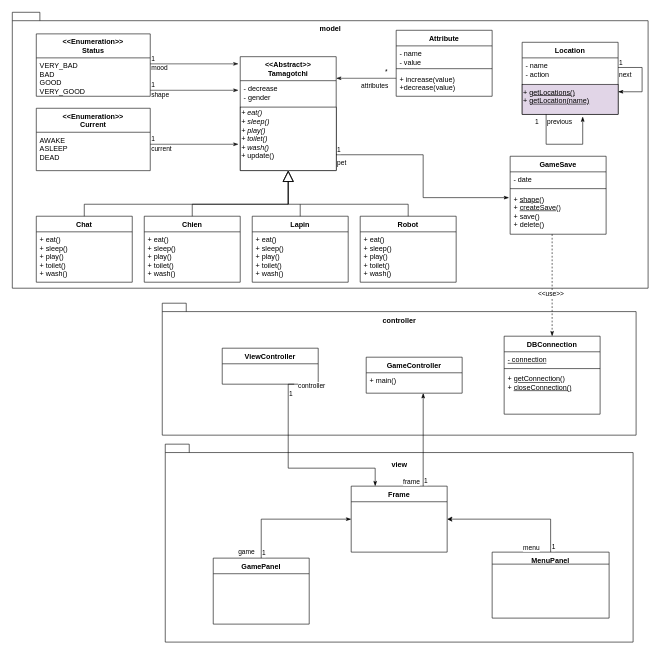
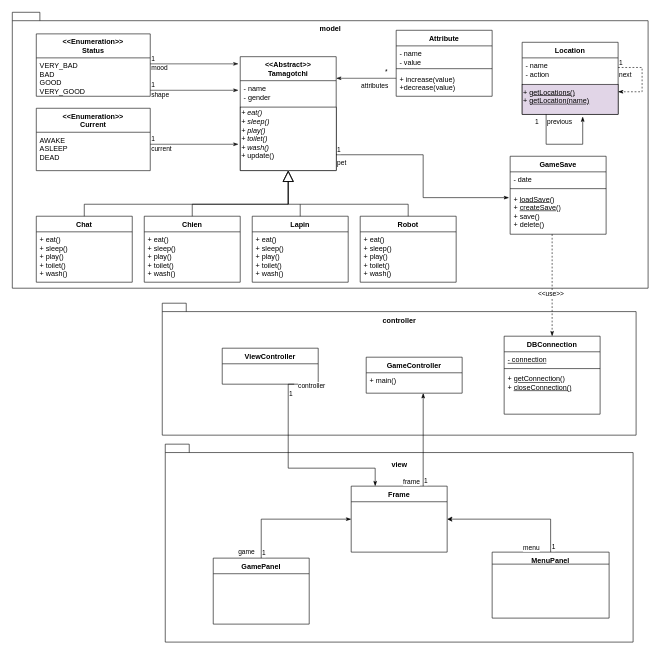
(642, 79) -> (642, 79)
(263, 89) -> (255, 89)
(541, 213) -> (541, 213)
